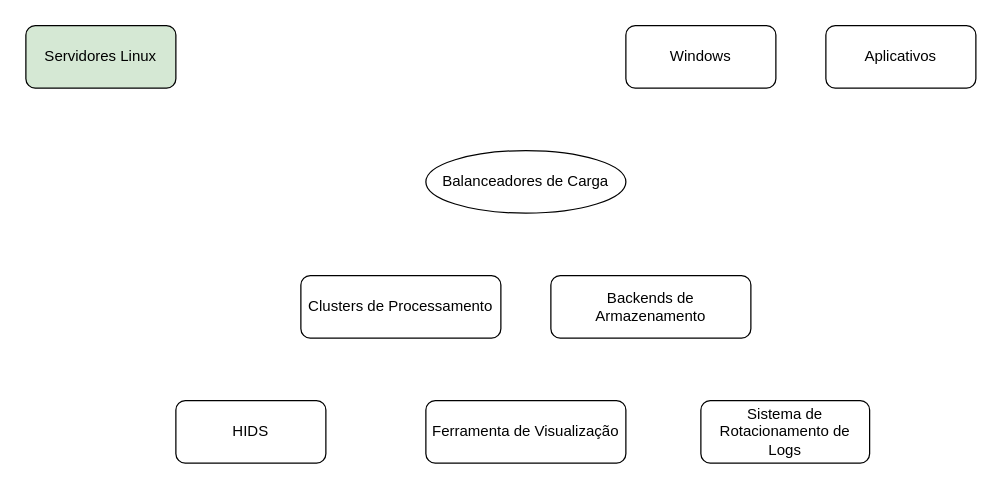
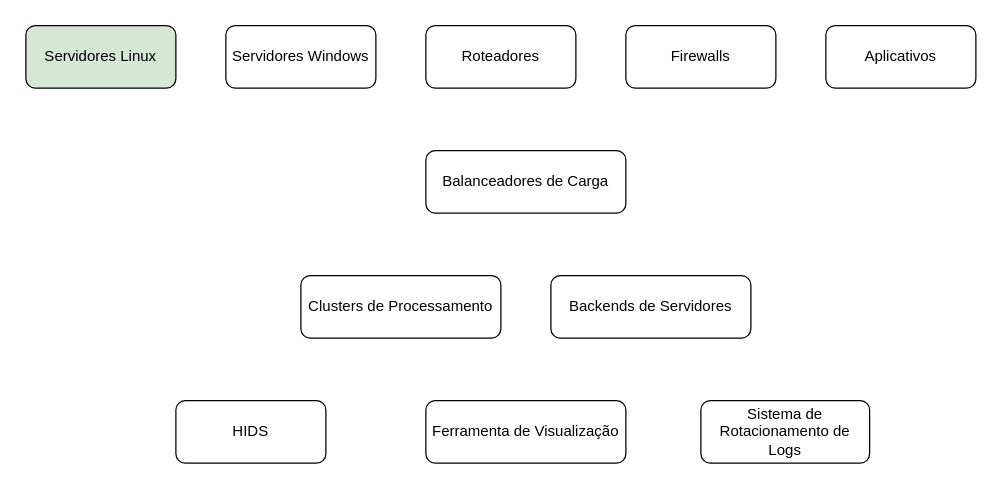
none -> (301, 57)
none -> (501, 57)
(701, 57) -> (701, 57)
(526, 182) -> (526, 182)
(651, 307) -> (651, 307)
